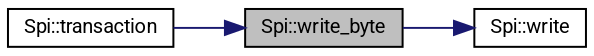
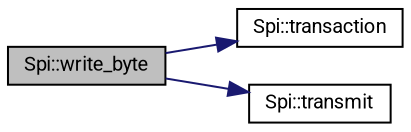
(199, 28) -> (191, 49)
(530, 28) -> (320, 104)
